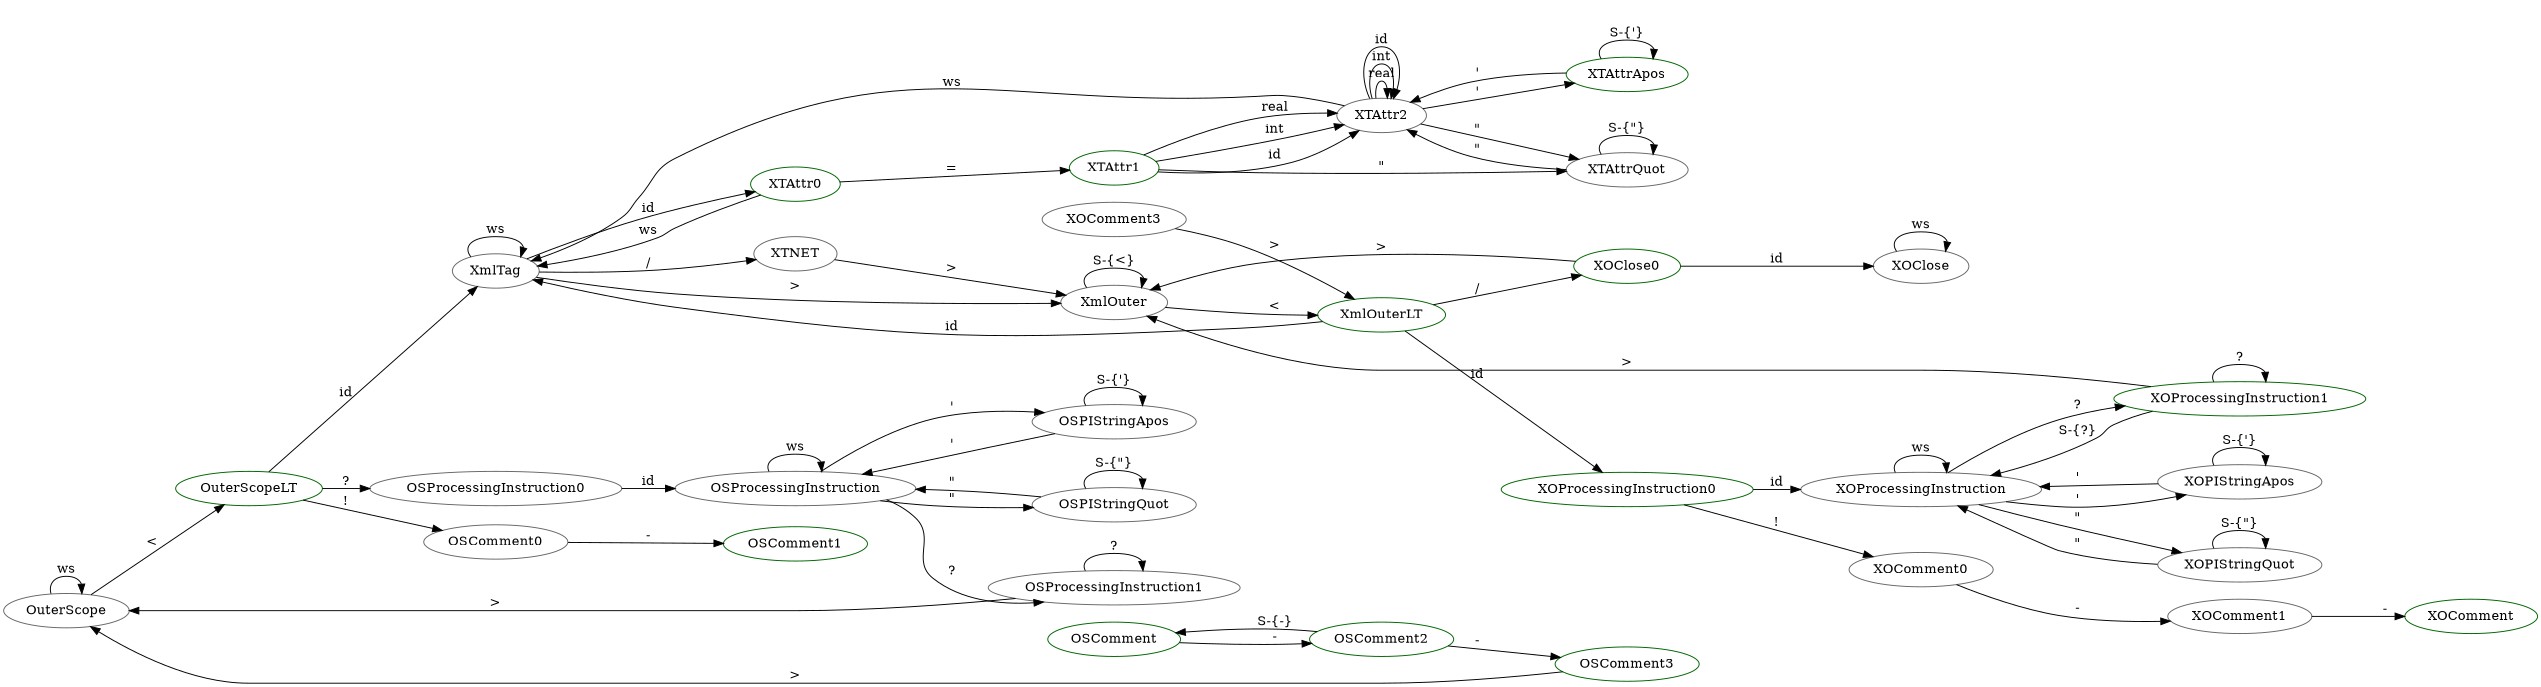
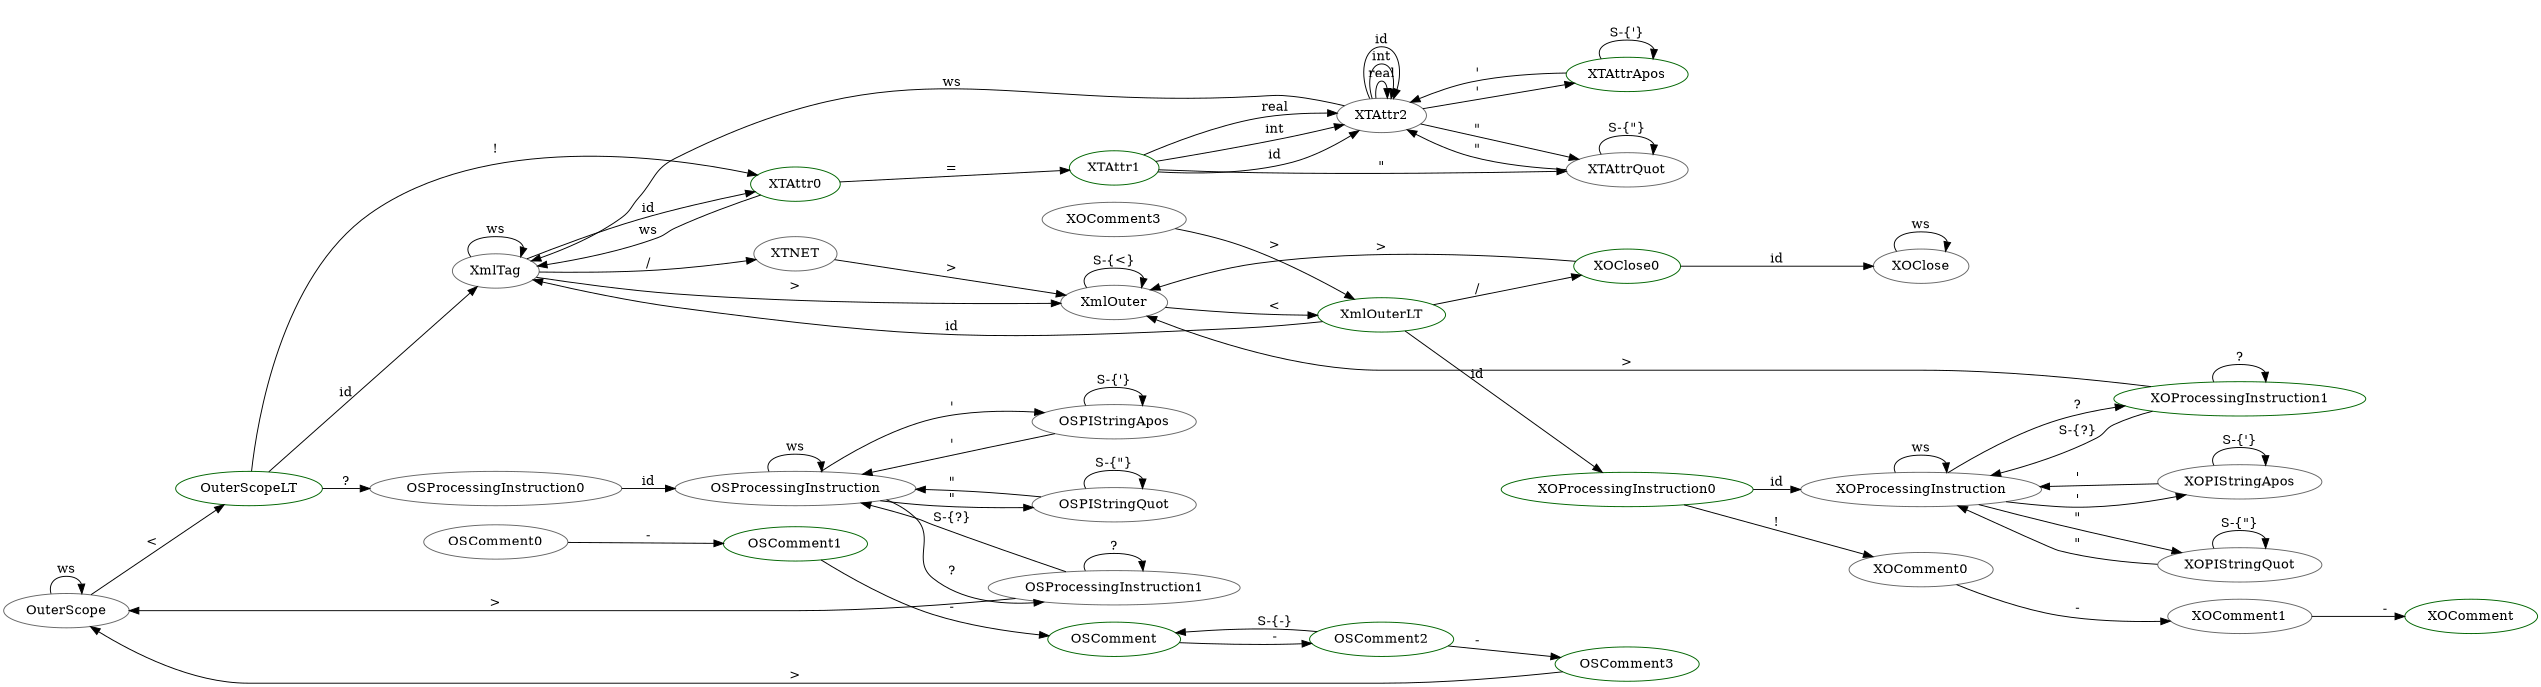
(368, 514) -> (413, 190)
none -> (968, 538)
none -> (925, 612)
